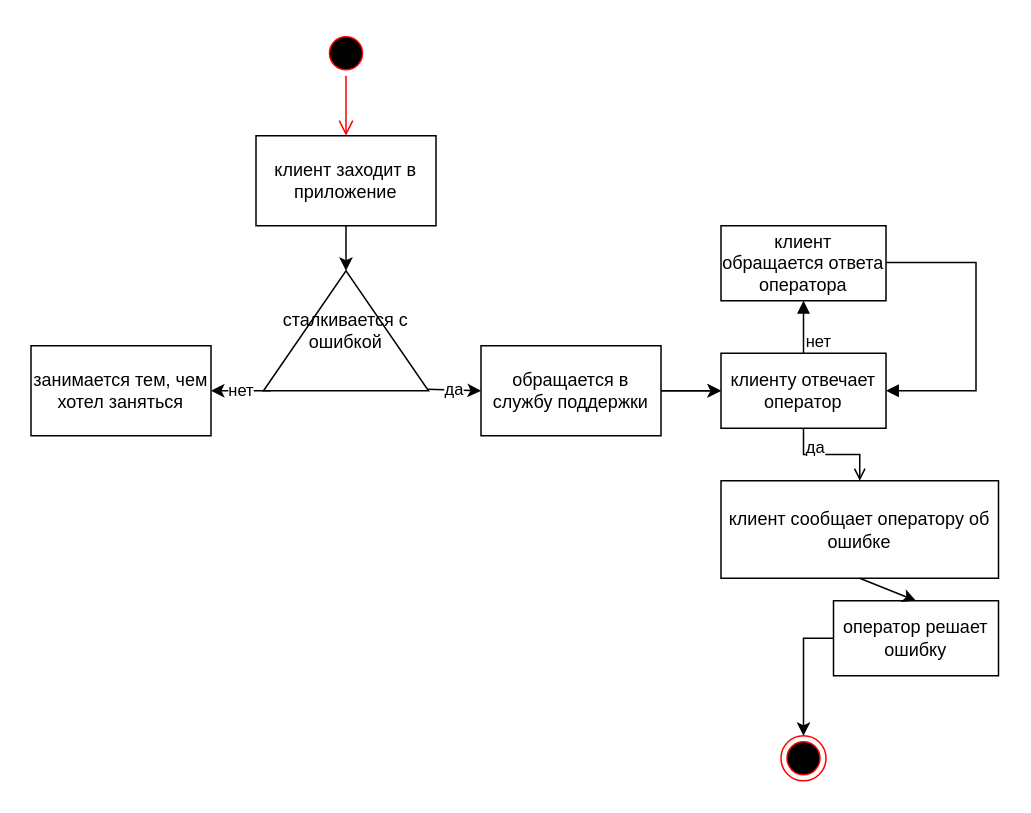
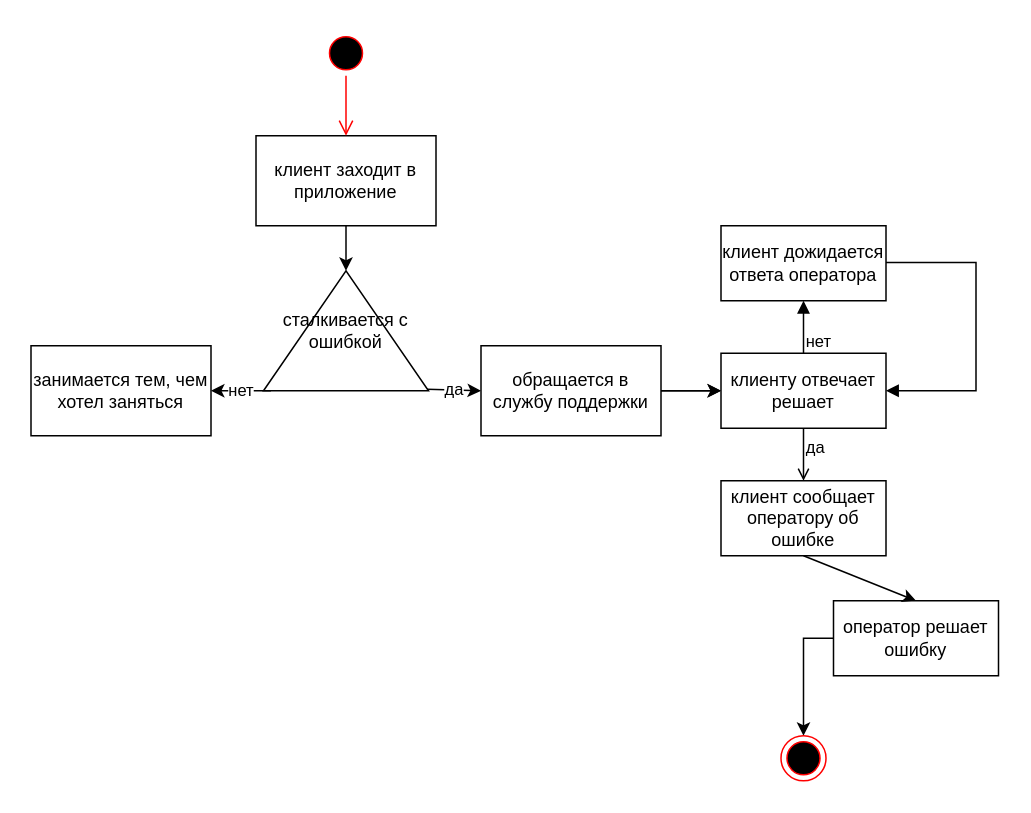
(803, 263) -> (803, 263)
(803, 391) -> (803, 391)
(860, 530) -> (803, 518)
